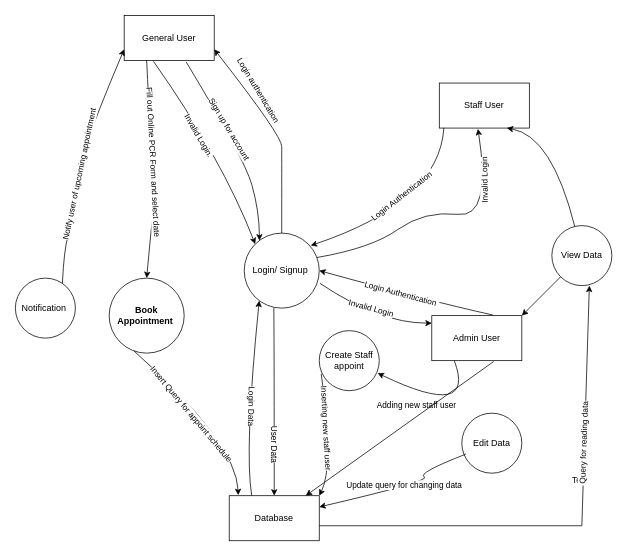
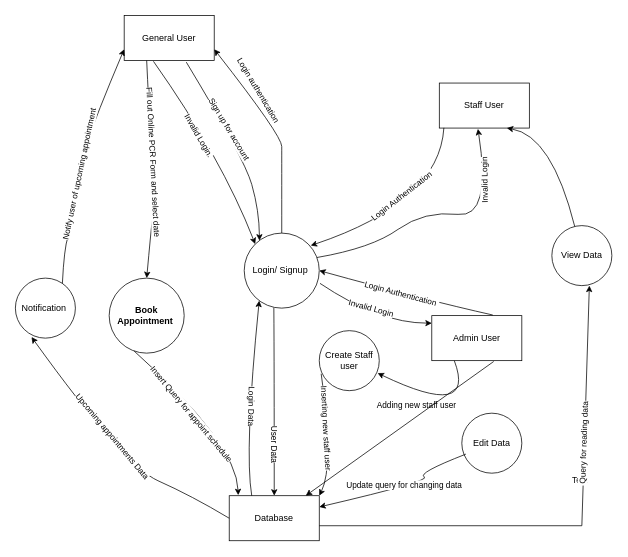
(526, 311) -> none
(349, 360) -> (349, 360)
none -> (116, 444)
